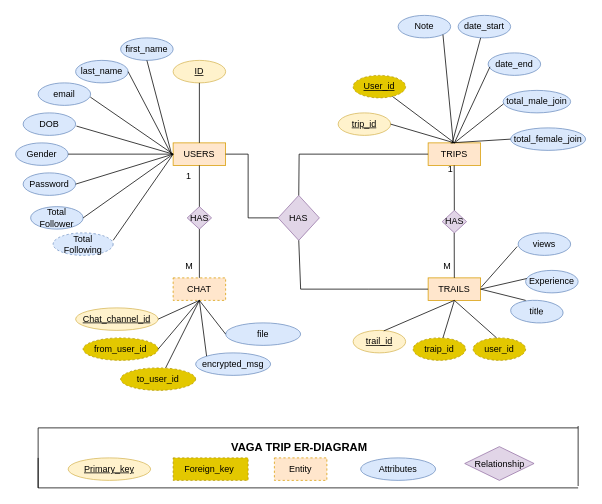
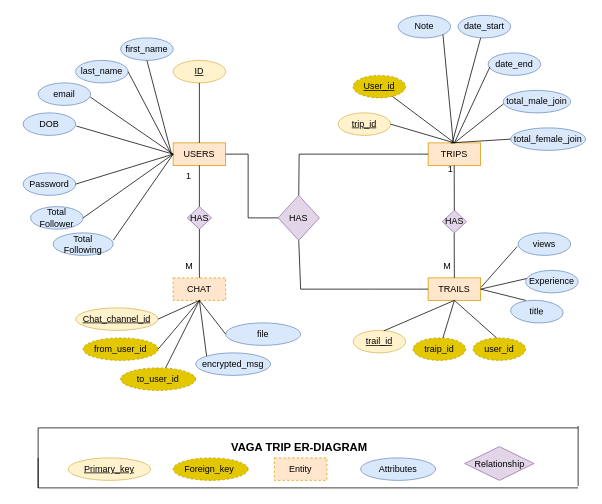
(42, 154) -> none
(118, 154) -> none
(83, 244) -> (83, 244)
(210, 469) -> (210, 469)
